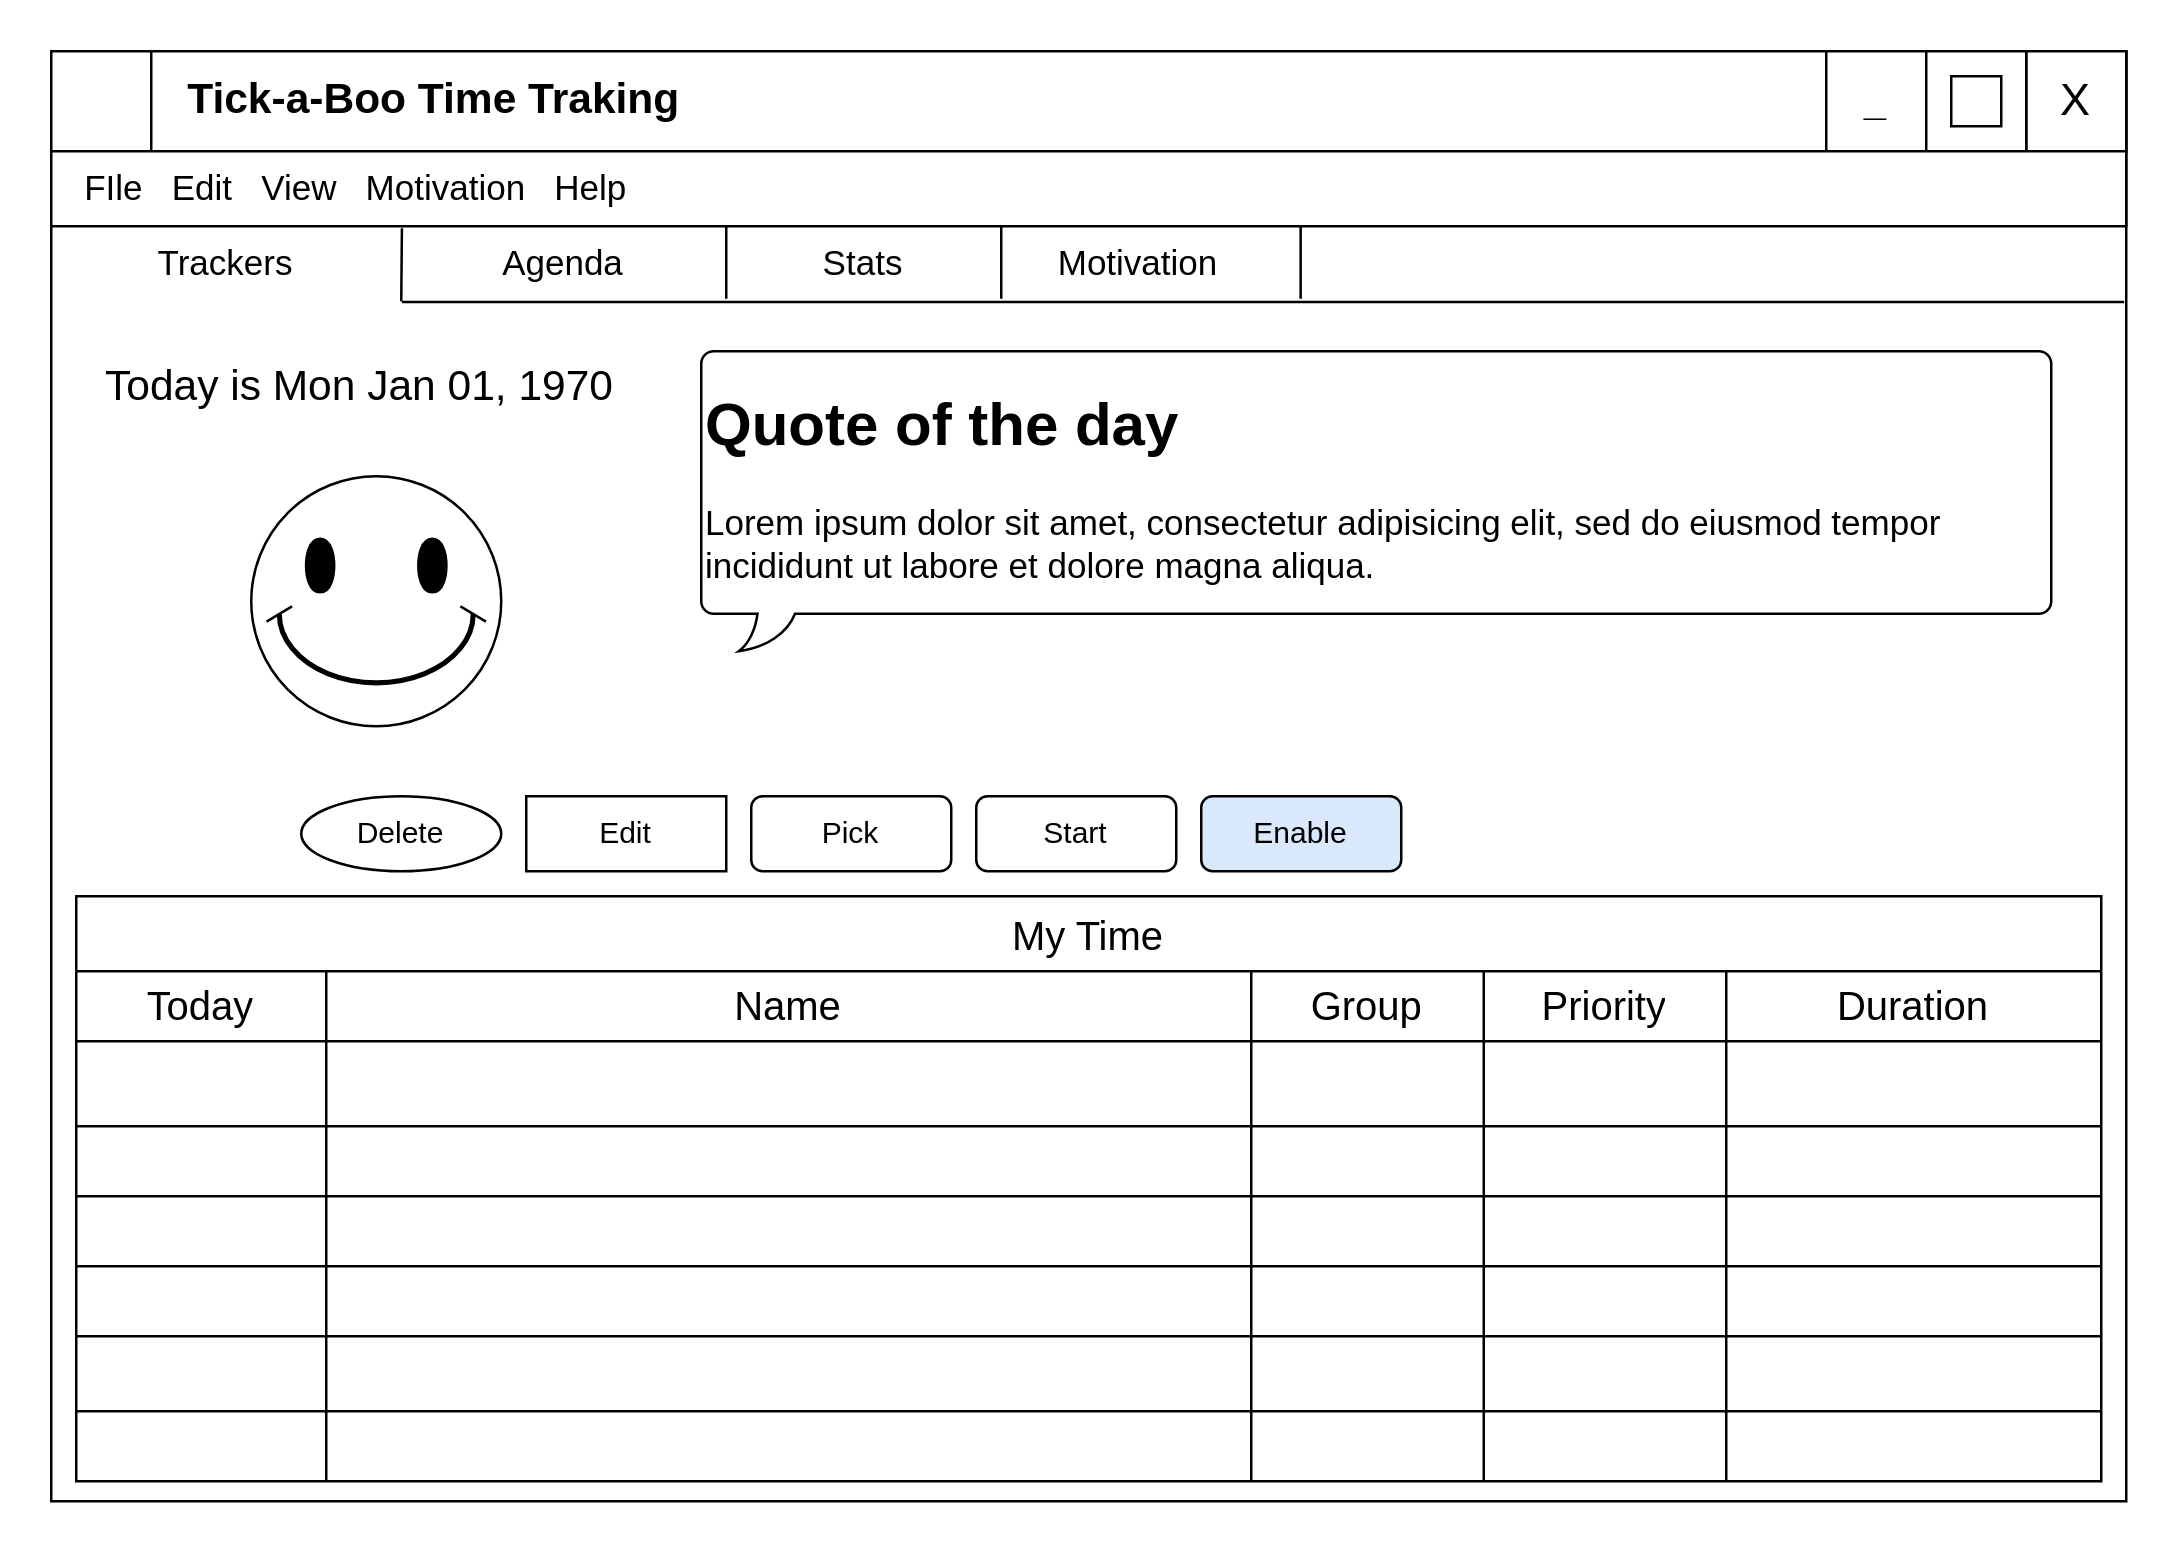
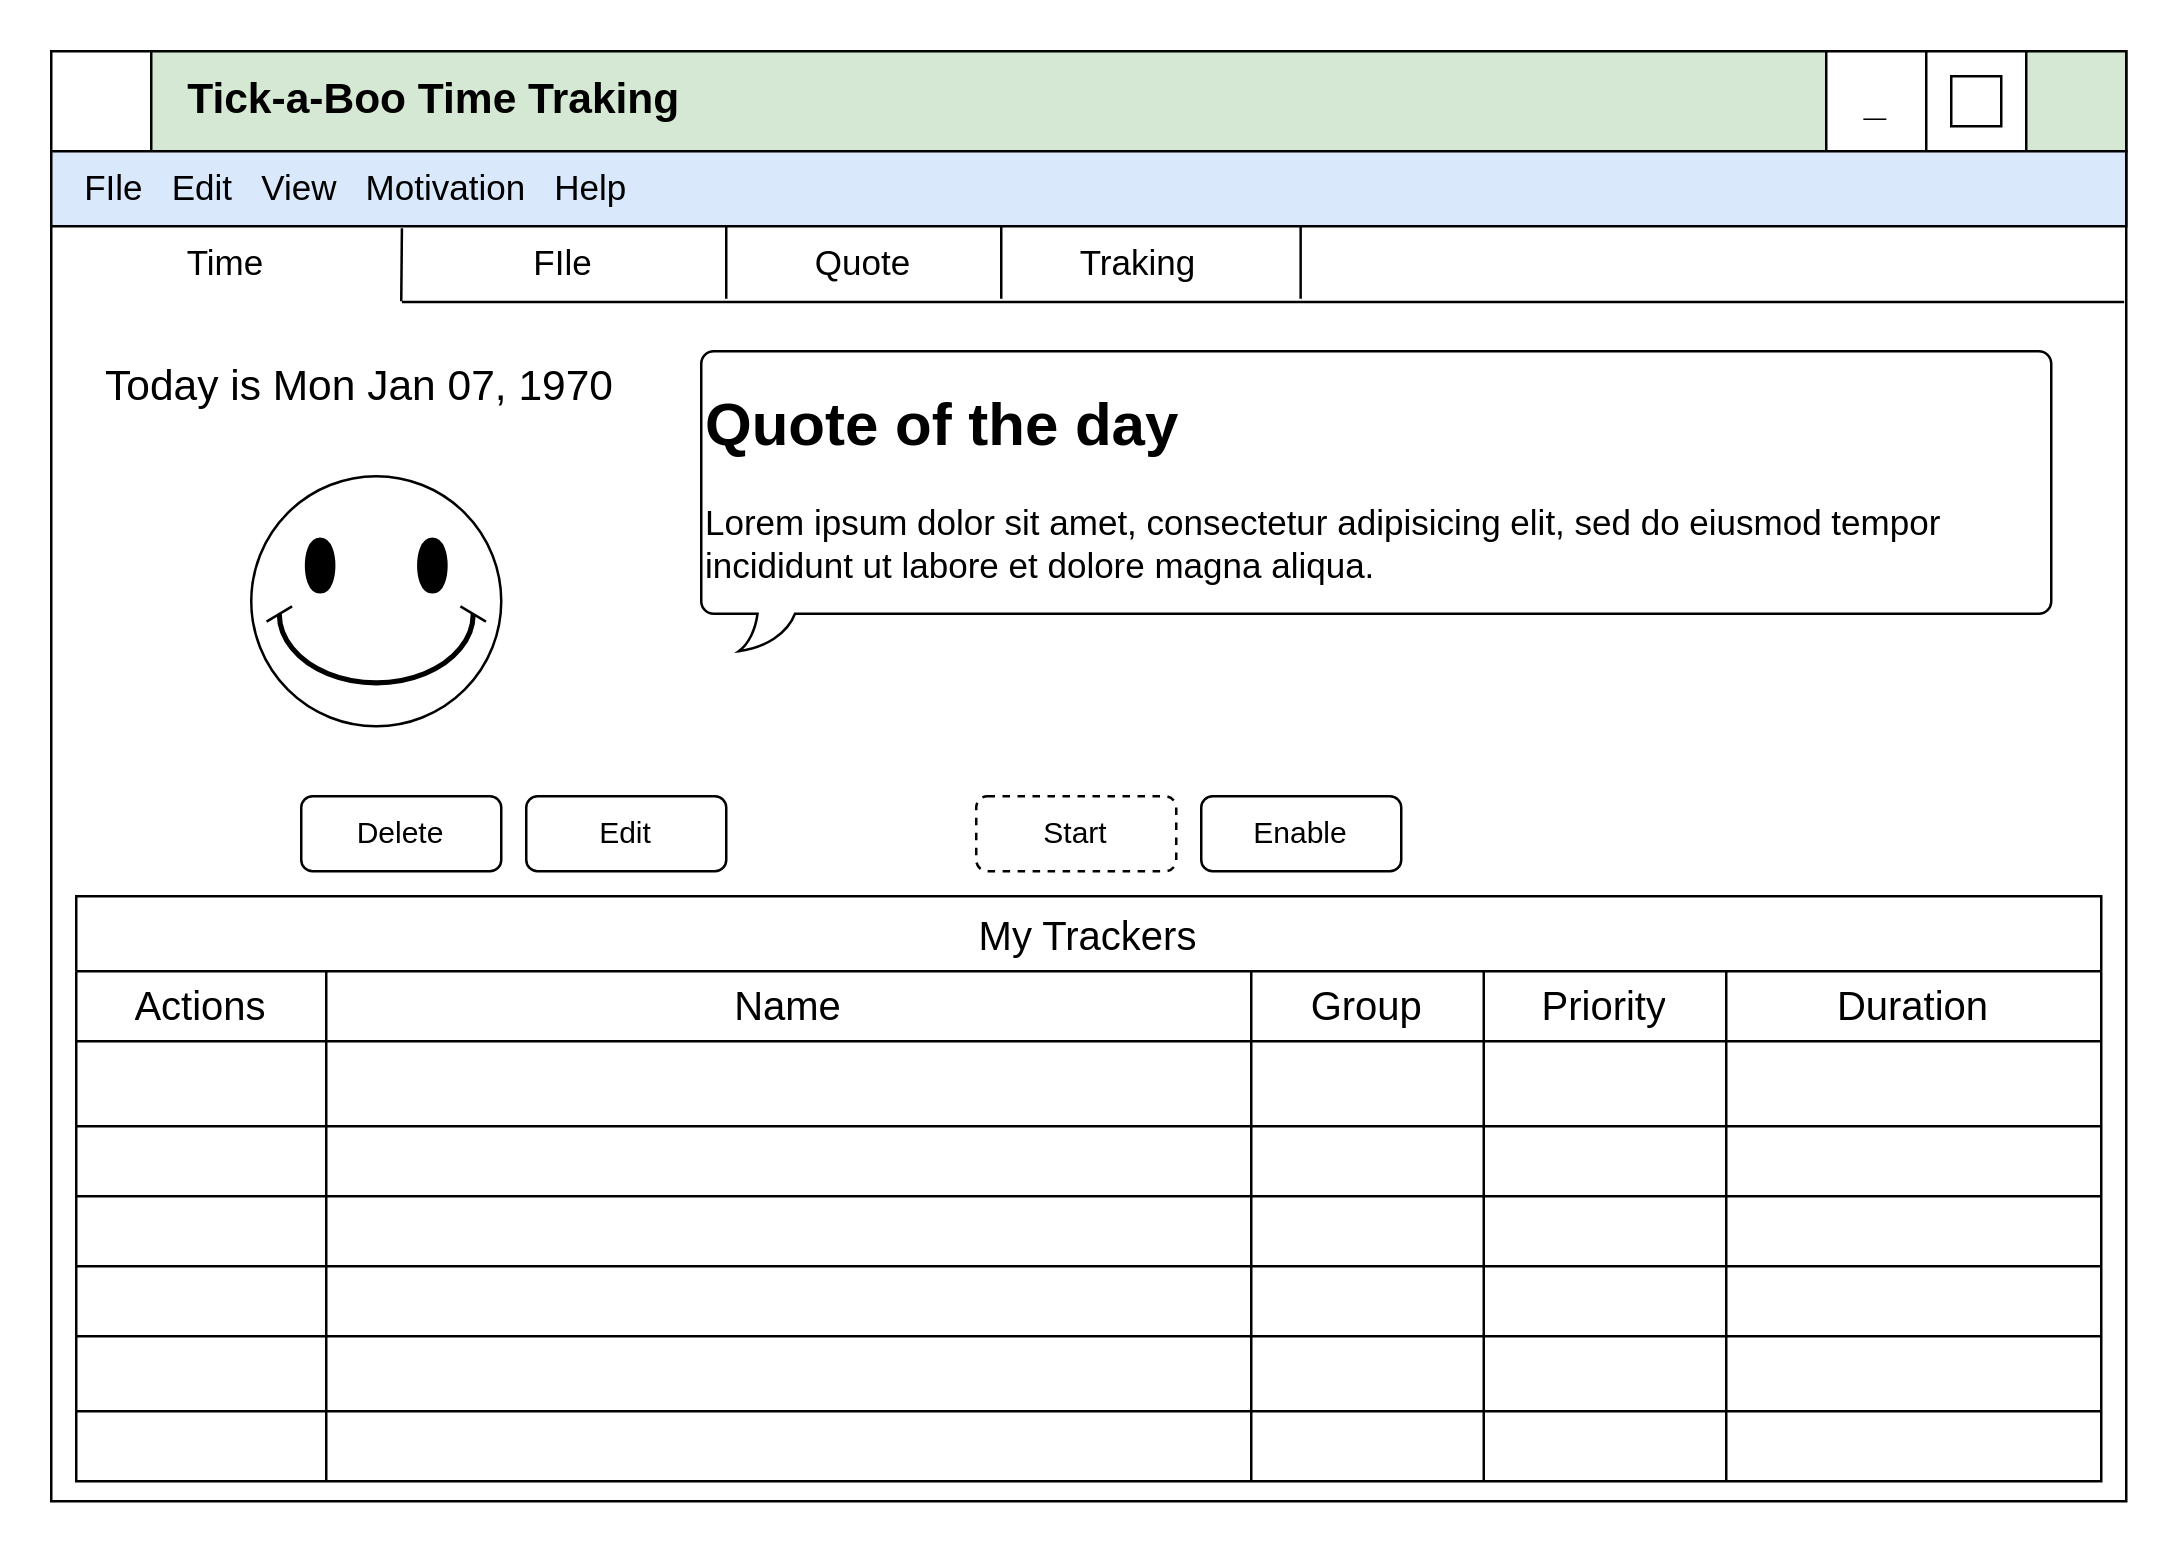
(1089, 101) -> (1089, 101)
(2076, 101) -> none
(1089, 189) -> (1089, 189)
(226, 264) -> (226, 264)
(564, 264) -> (564, 264)
(864, 264) -> (864, 264)
(1139, 264) -> (1139, 264)
(365, 389) -> (365, 389)
(401, 834) -> (401, 834)
(626, 834) -> (626, 834)
(851, 834) -> none
(1076, 834) -> (1076, 834)
(1301, 834) -> (1301, 834)
(1088, 937) -> (1088, 937)
(201, 1006) -> (201, 1006)
